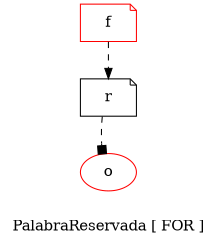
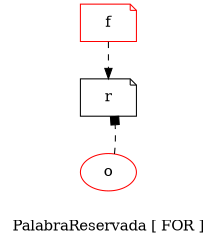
(101, 130) -> (115, 141)
